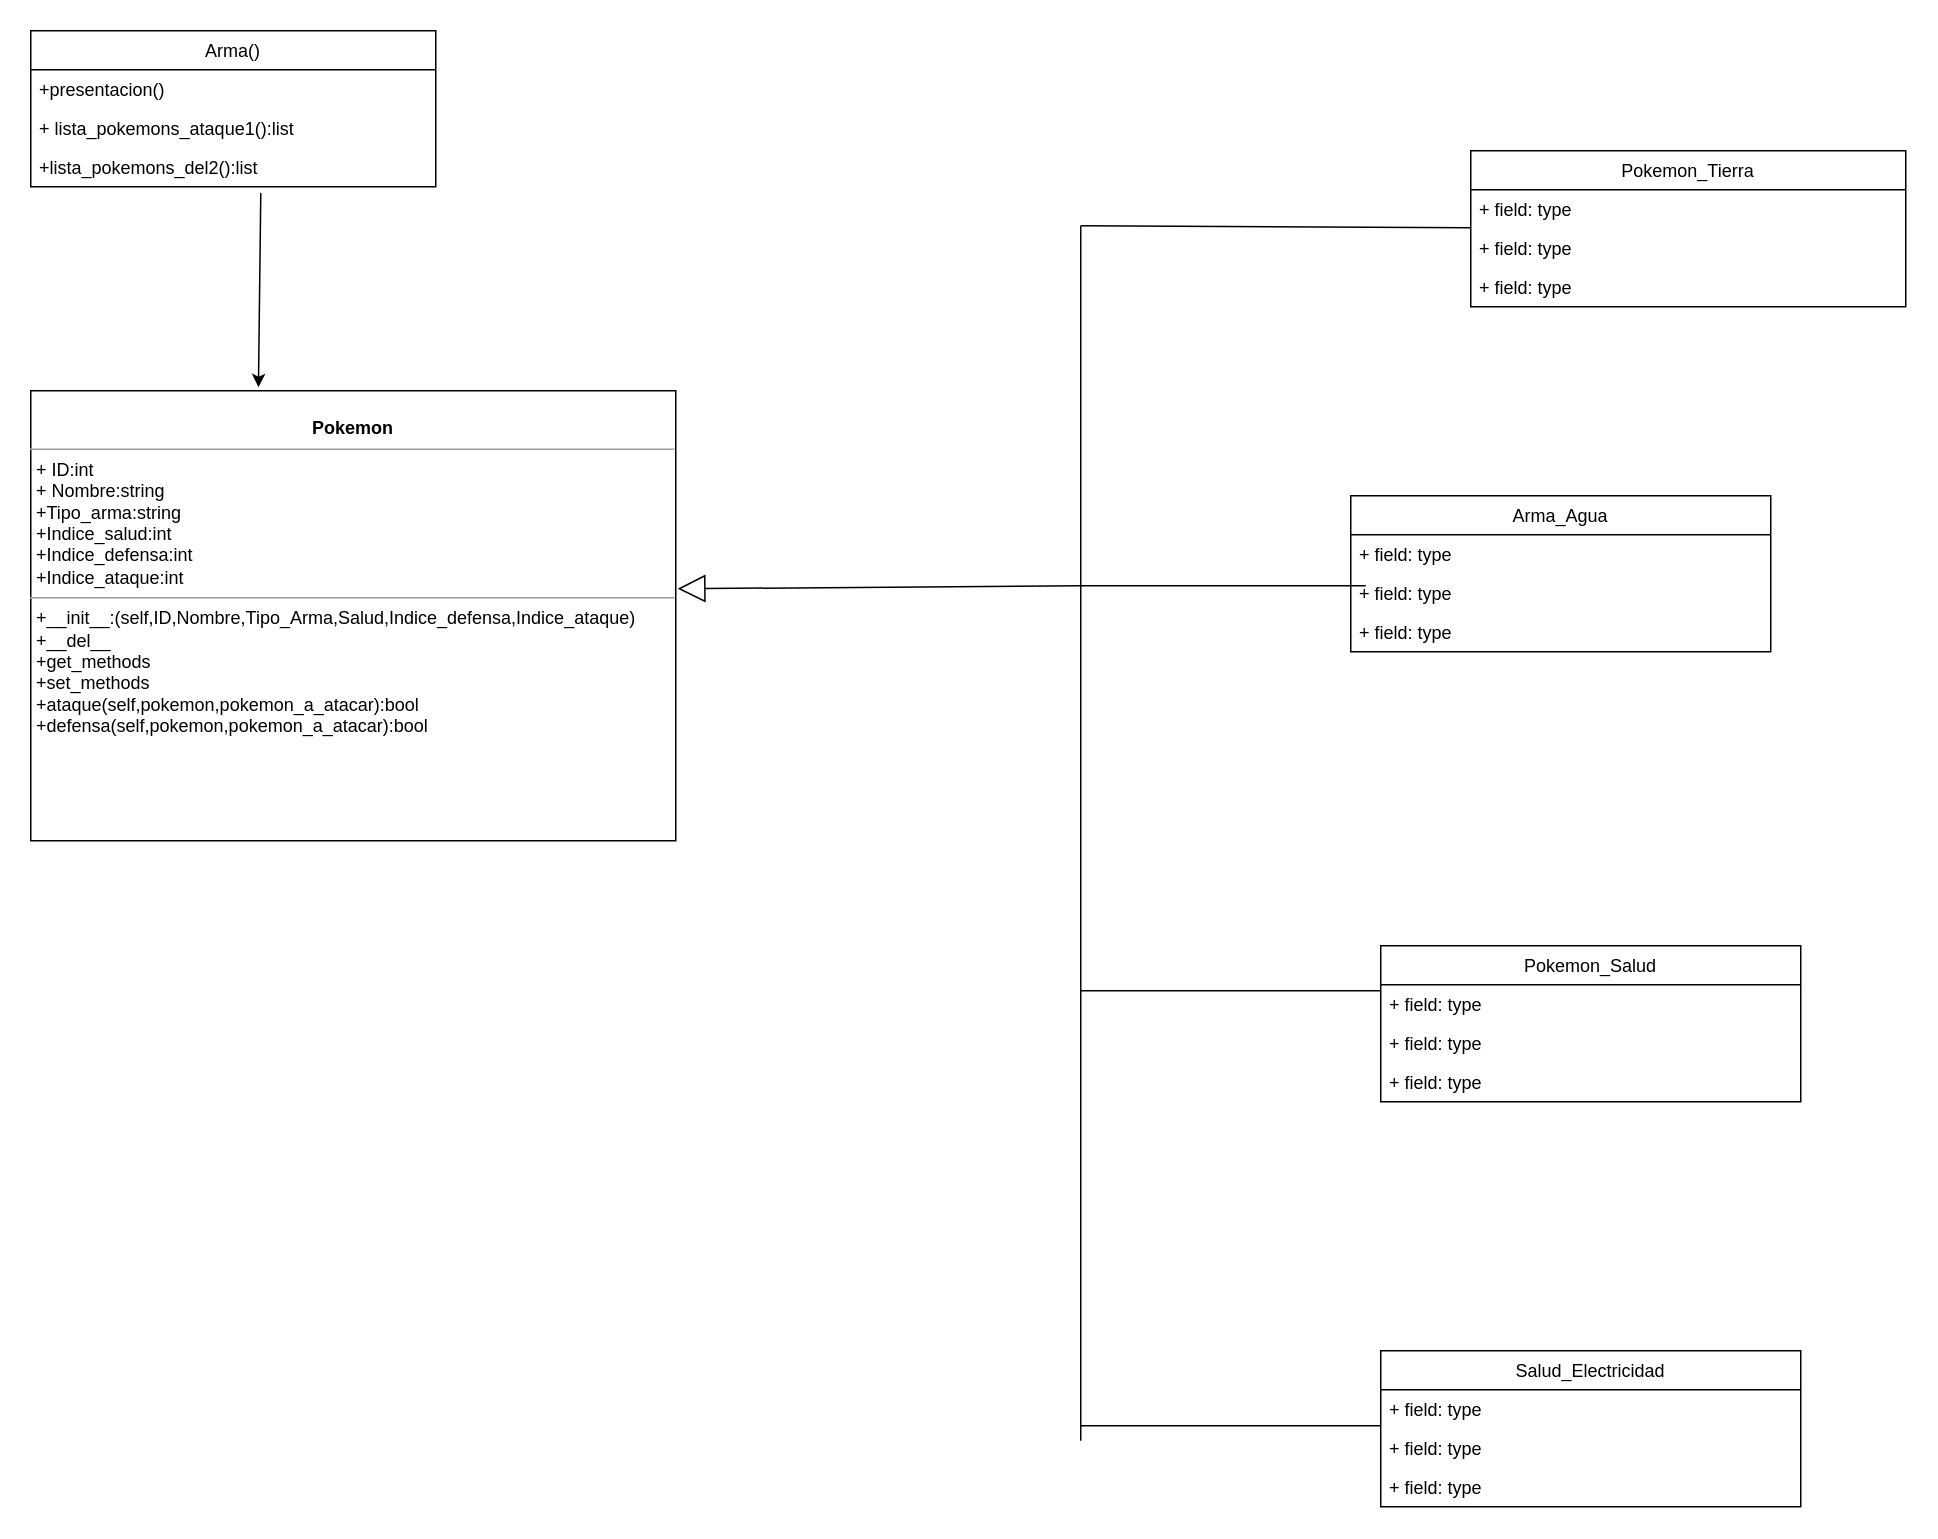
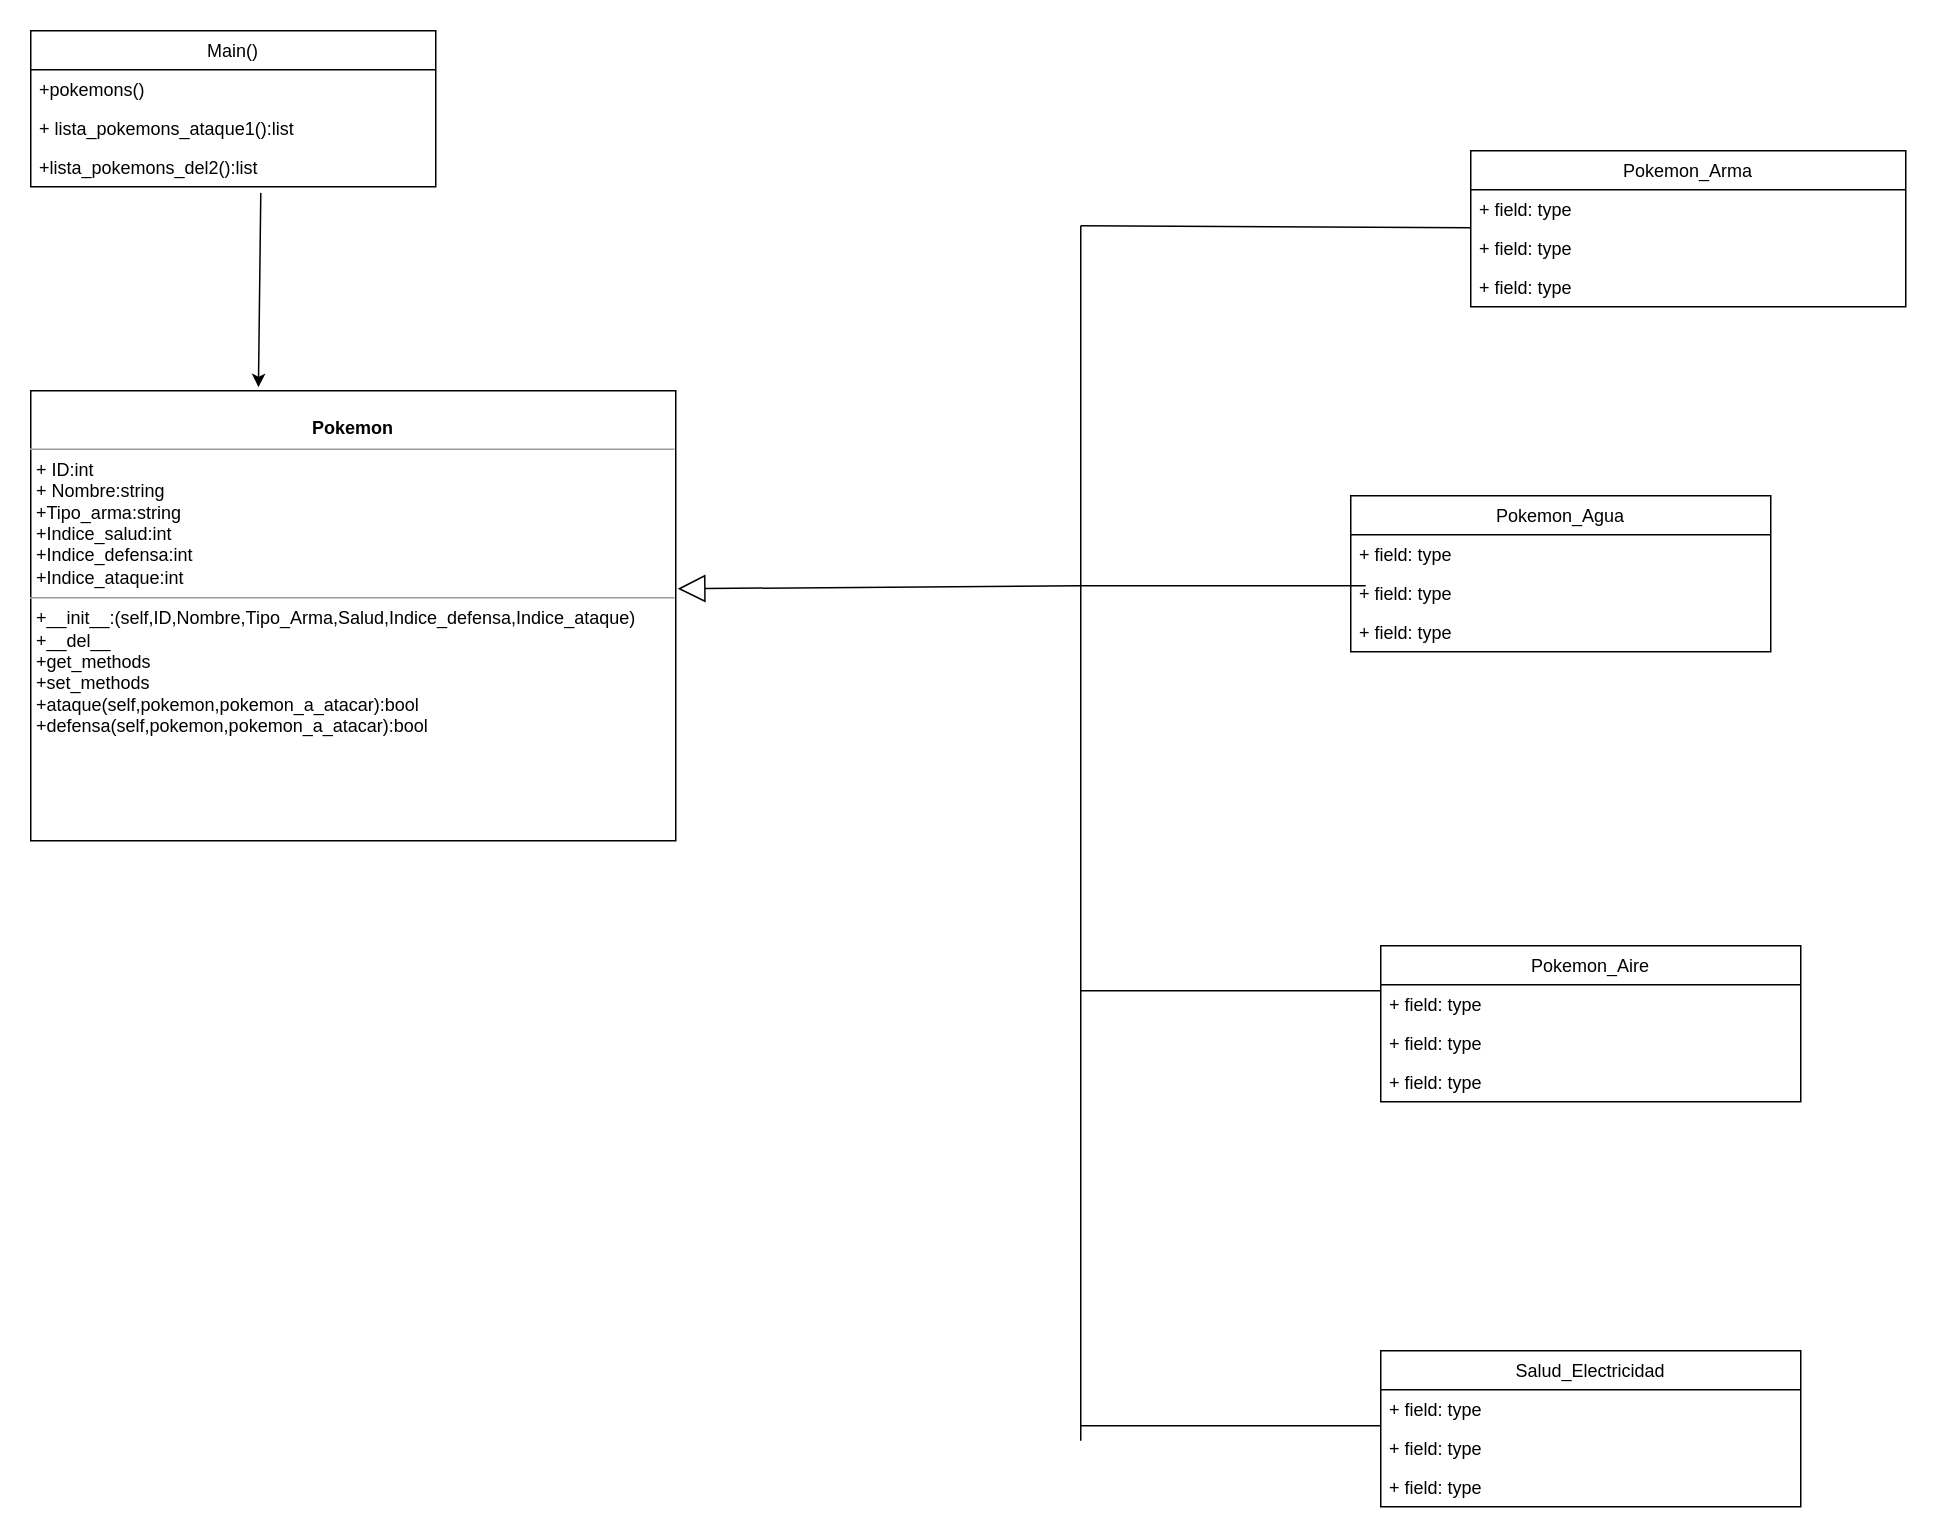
(233, 51) -> (233, 51)
(112, 90) -> (94, 90)
(1688, 171) -> (1688, 171)
(1560, 516) -> (1560, 516)
(1590, 966) -> (1590, 966)
